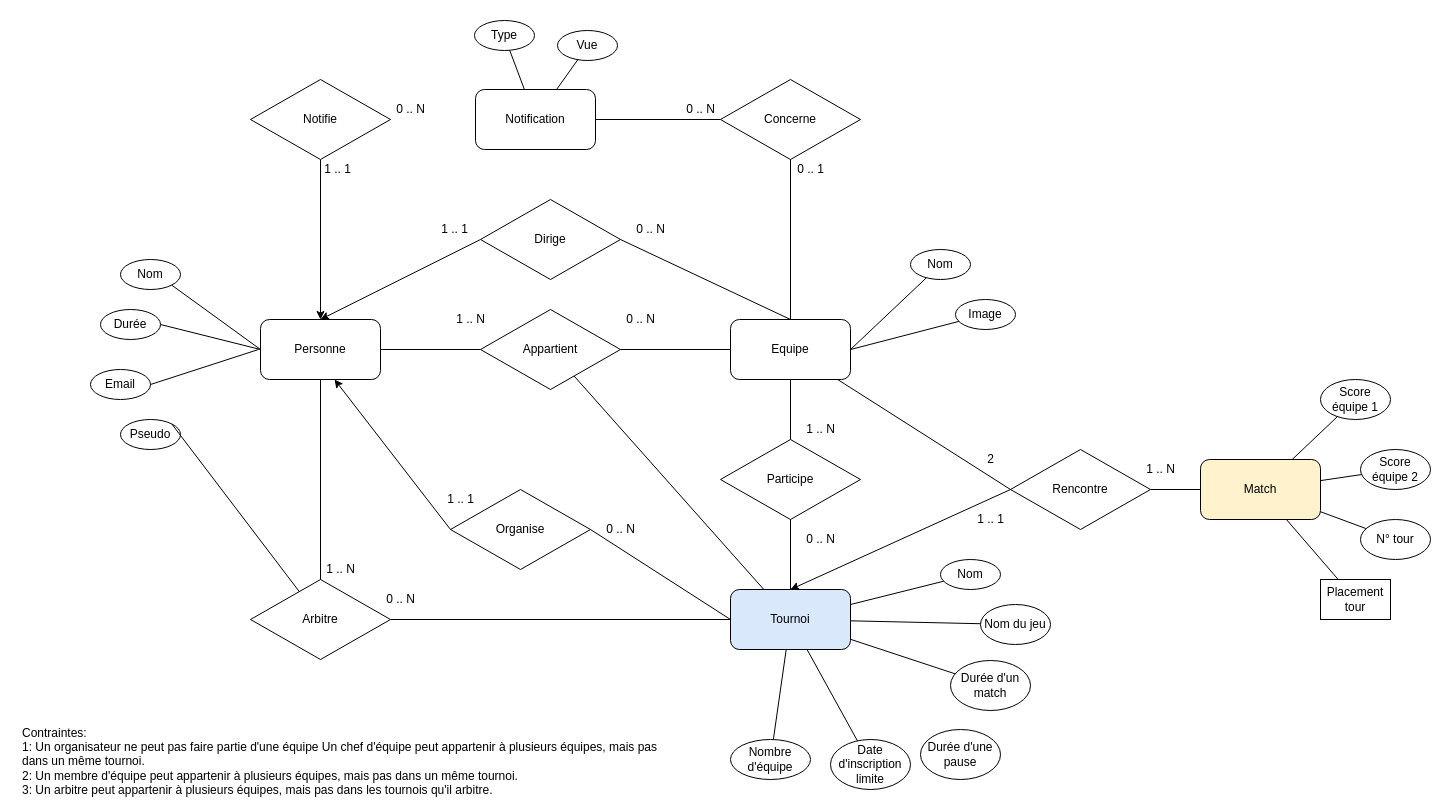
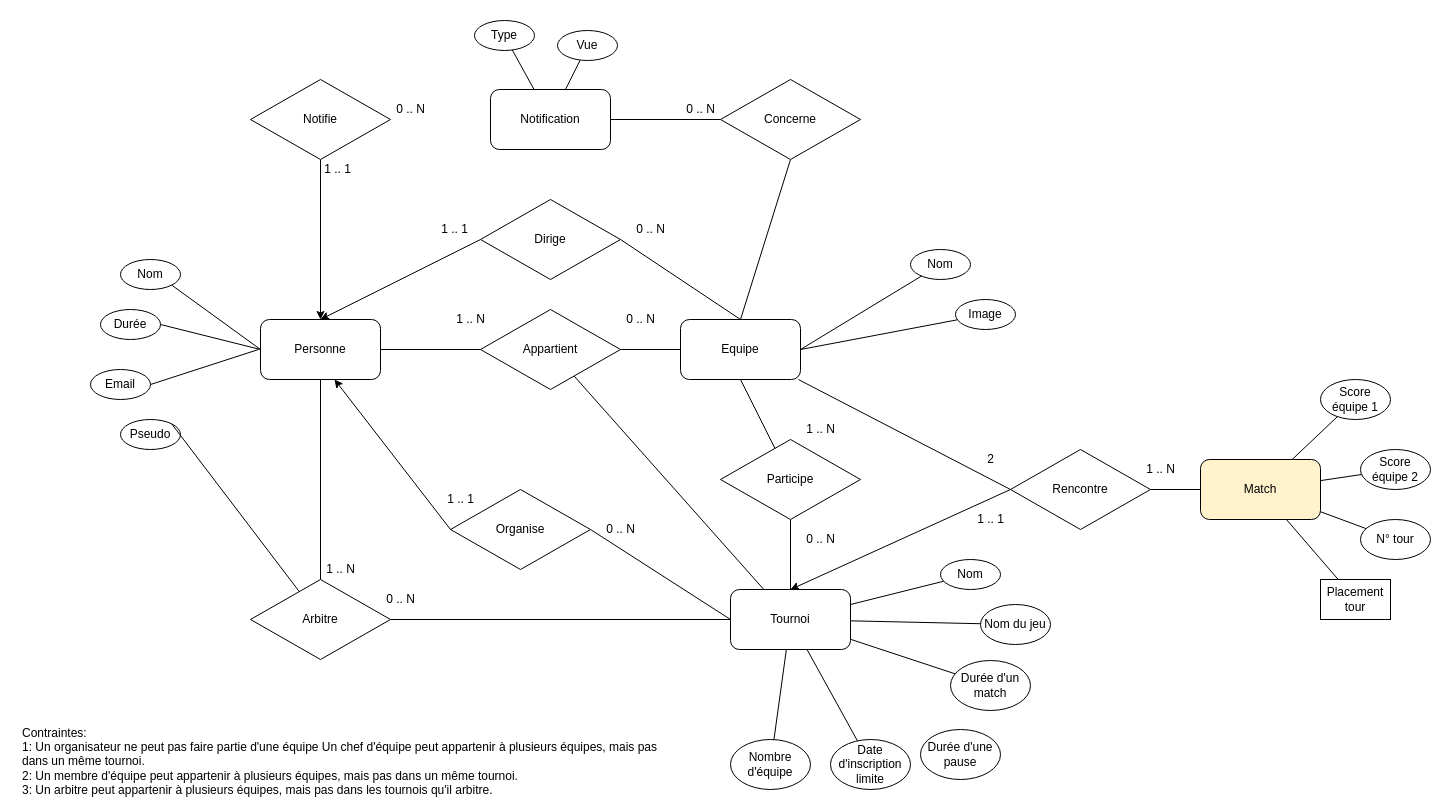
(536, 120) -> (551, 120)
(811, 170) -> none
(791, 350) -> (741, 350)
(791, 620) -> (791, 620)
(771, 760) -> (771, 765)
